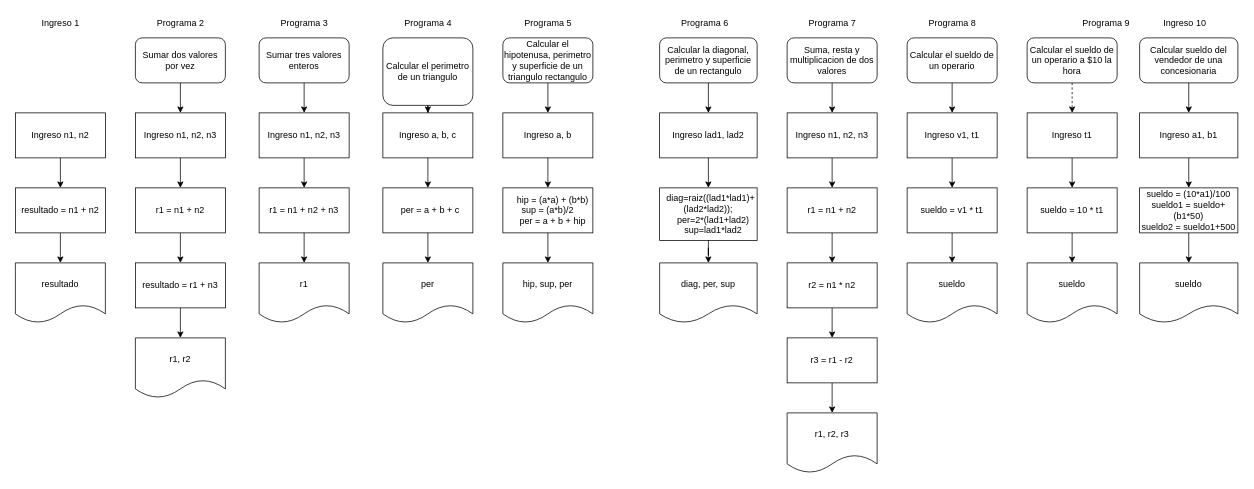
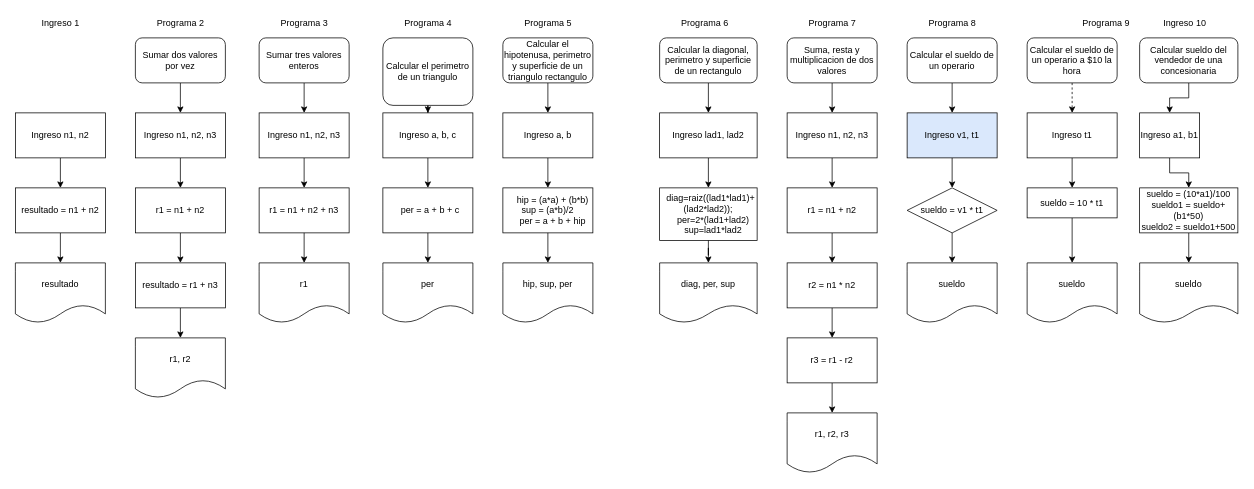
(952, 135) -> (952, 135)
(1189, 135) -> (1170, 135)
(952, 210) -> (952, 210)
(1072, 210) -> (1072, 203)
